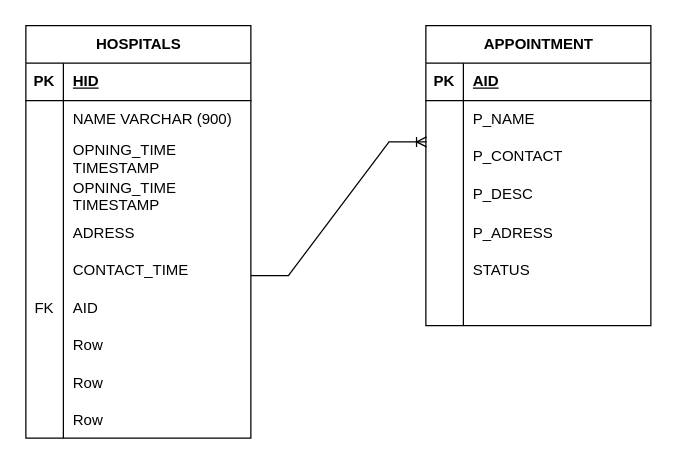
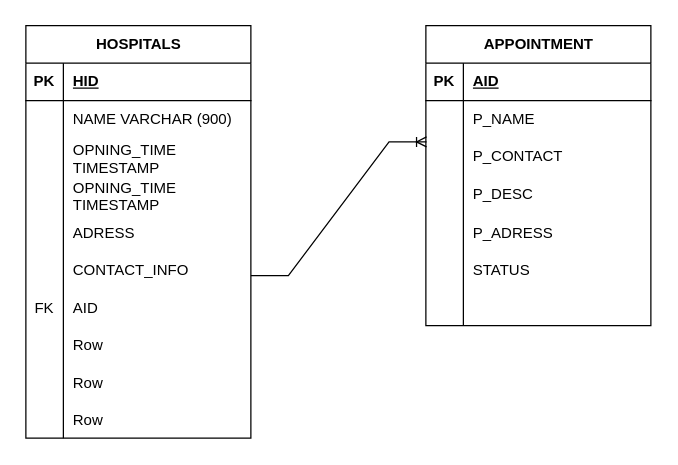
(123, 270) -> (123, 270)
